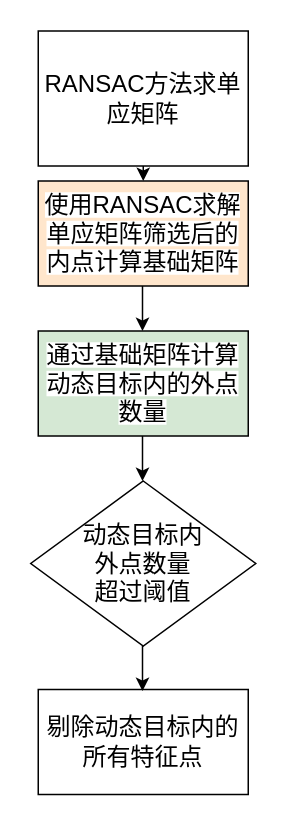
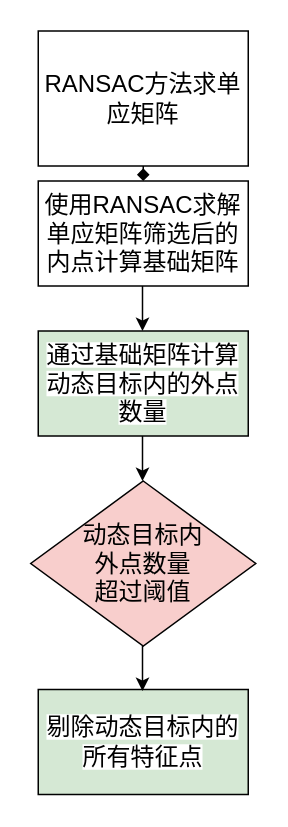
(143, 169) -> (143, 168)
(143, 233) -> (143, 233)
(143, 563) -> (143, 563)
(143, 742) -> (143, 742)
